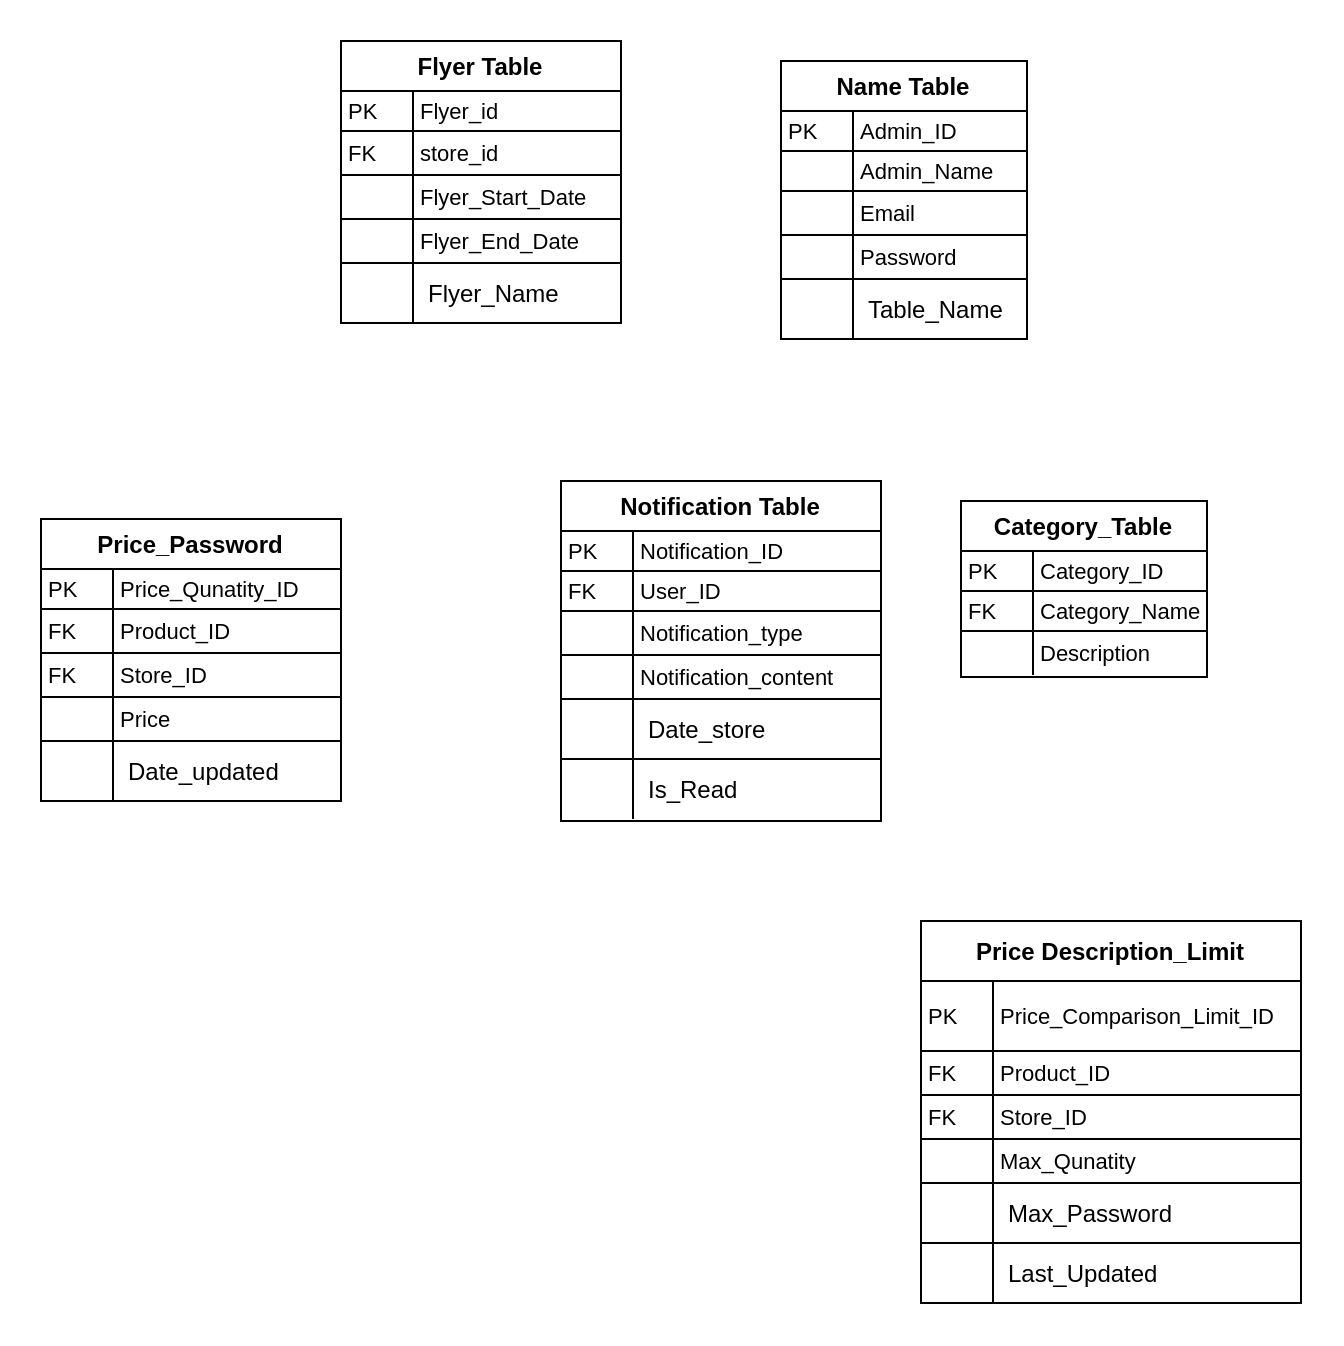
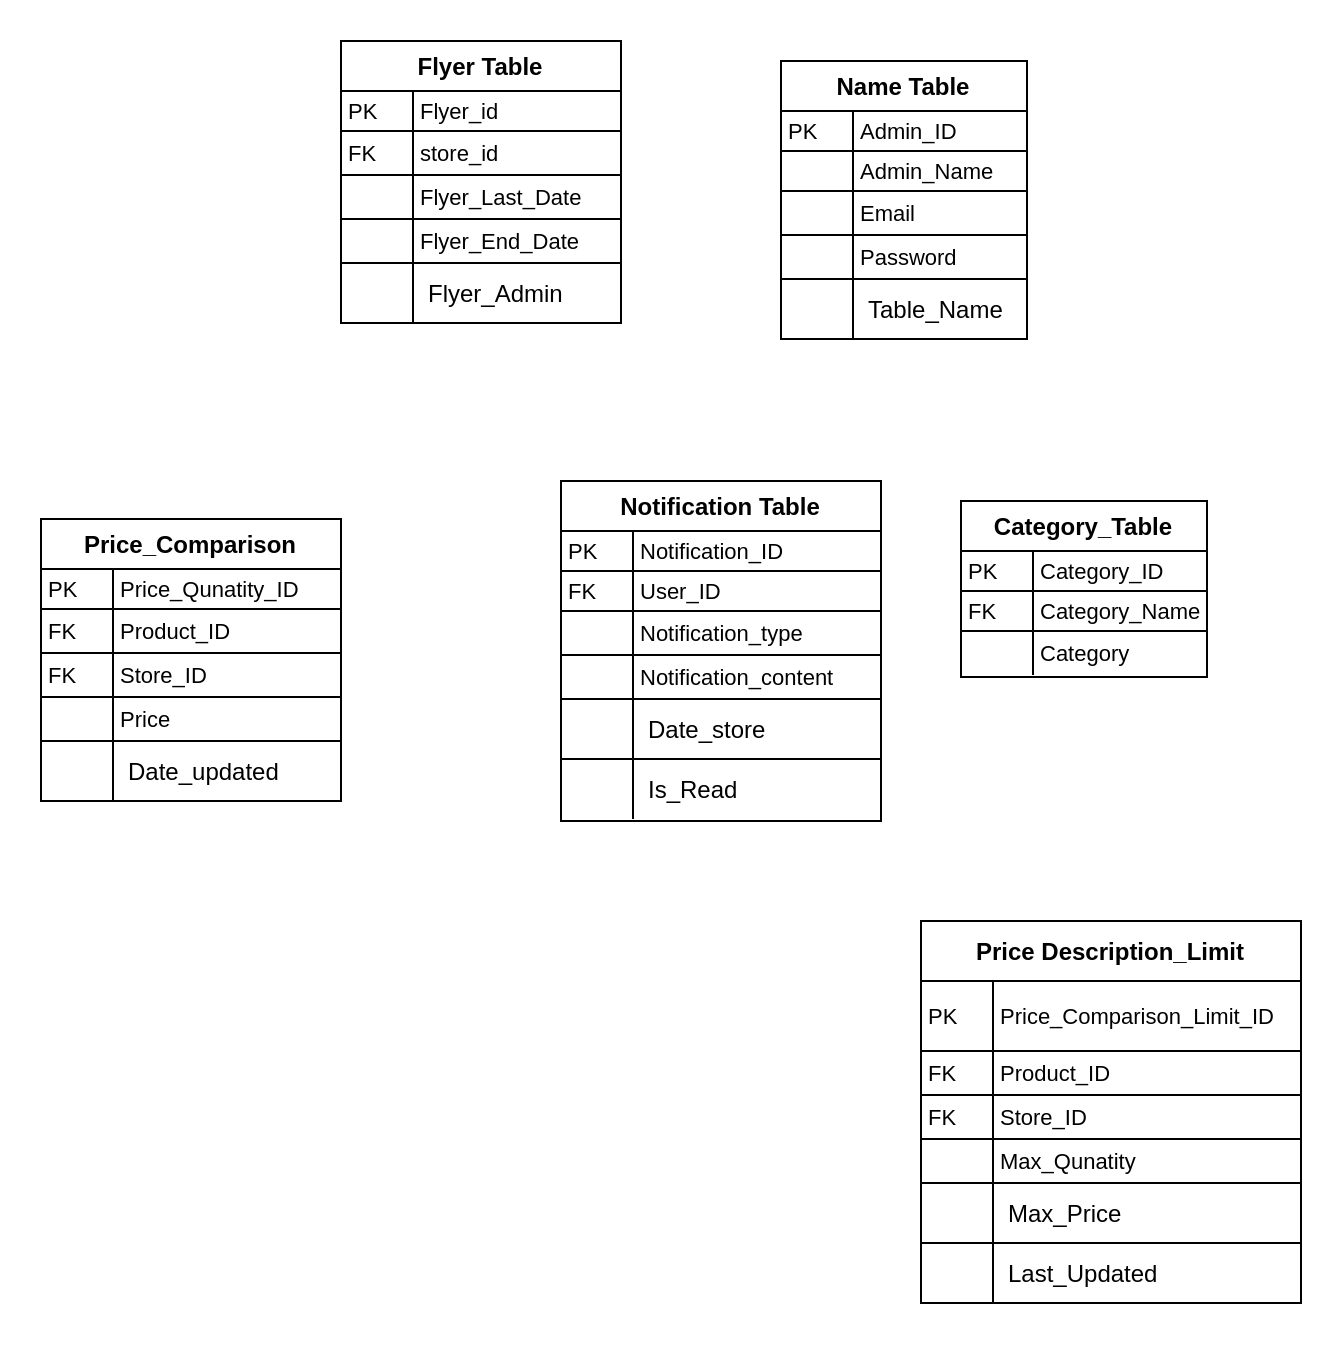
(516, 198) -> (510, 198)
(492, 294) -> (496, 294)
(190, 545) -> (190, 545)
(1102, 654) -> (1089, 654)
(1089, 1214) -> (1065, 1214)
